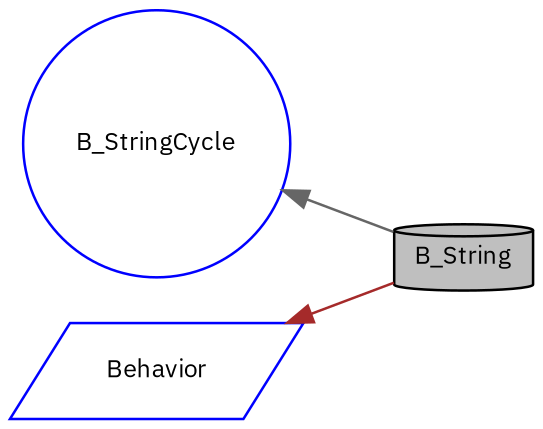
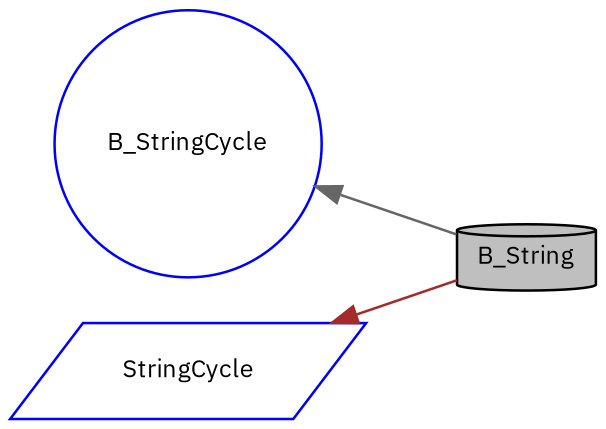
(157, 371) -> (188, 371)
